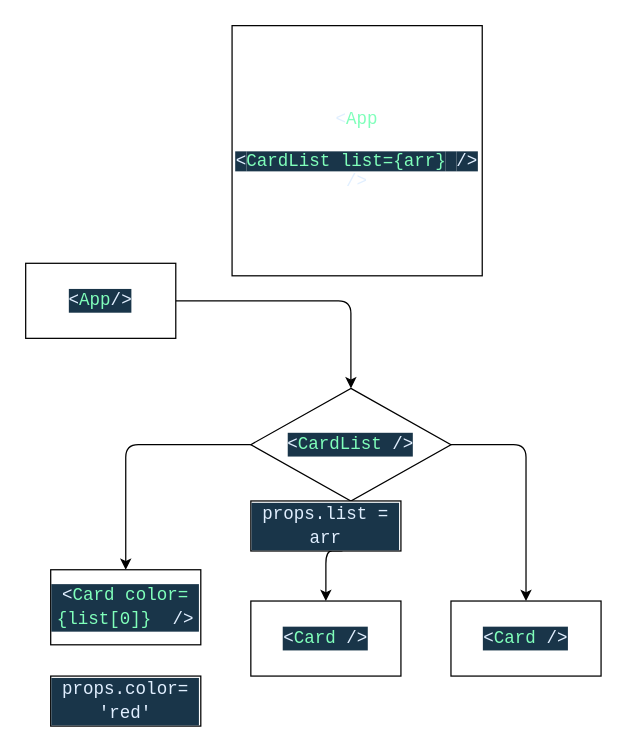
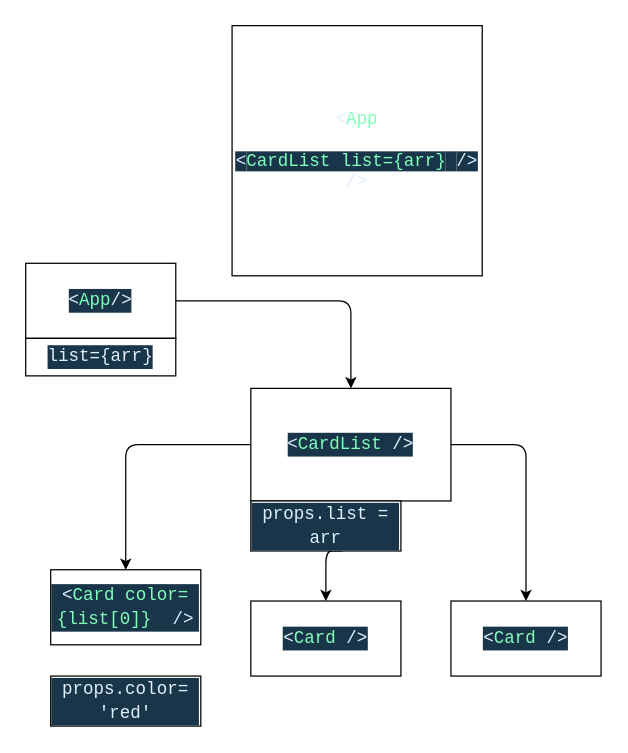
none -> (101, 357)
(351, 444) -> (351, 444)
